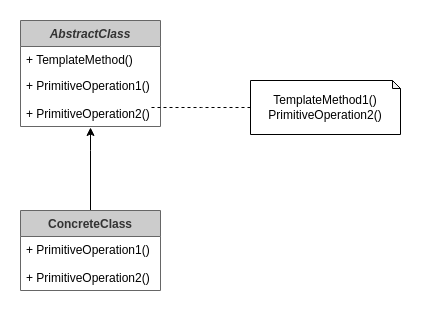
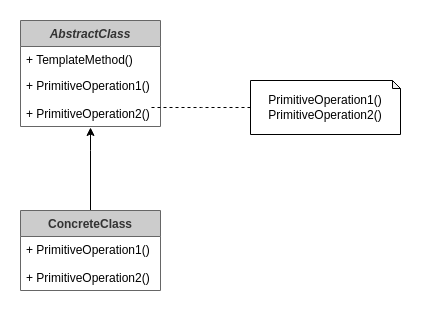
(326, 108) -> (326, 108)
